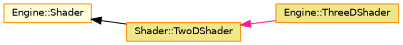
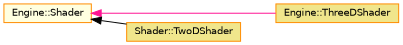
(263, 22) -> (188, 13)
